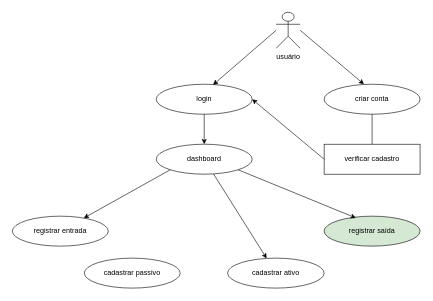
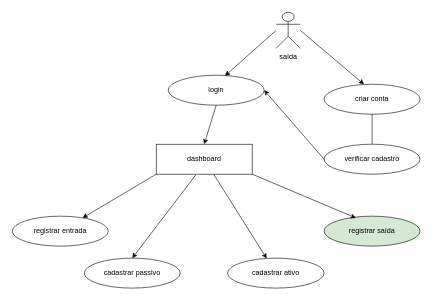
(289, 57) -> (289, 57)
(204, 99) -> (216, 90)
(204, 159) -> (204, 159)
(372, 159) -> (372, 159)
none -> (166, 215)
